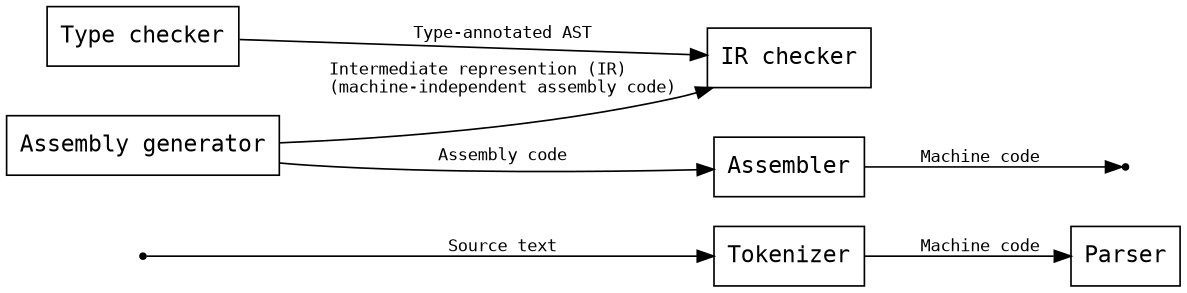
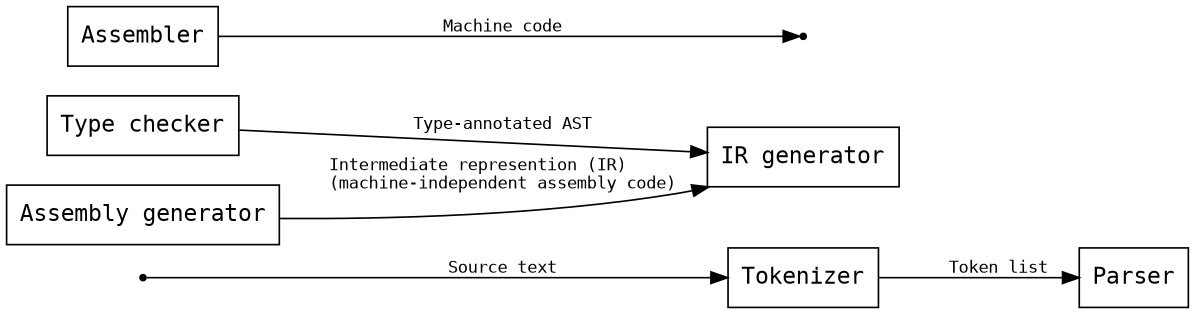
(789, 58) -> (803, 157)
(488, 171) -> none
(971, 247) -> (989, 269)
